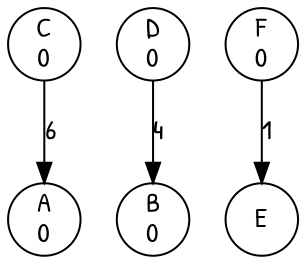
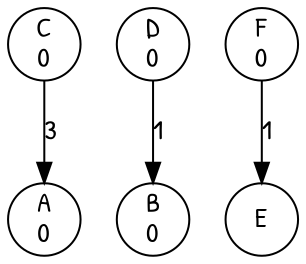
(51, 132) -> (51, 132)
(159, 132) -> (159, 132)
